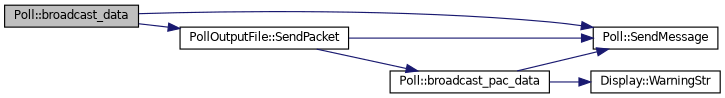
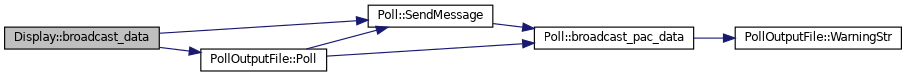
(72, 16) -> (82, 38)
(264, 38) -> (264, 60)
(557, 61) -> (508, 25)
(656, 82) -> (818, 38)
